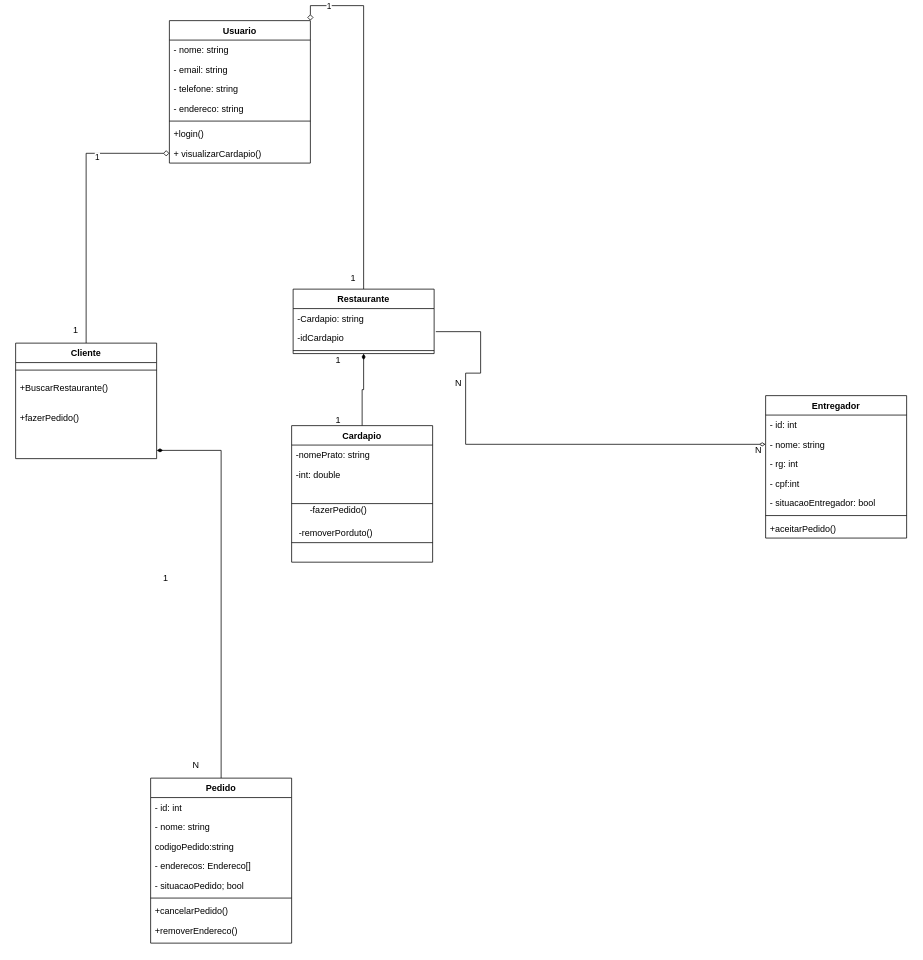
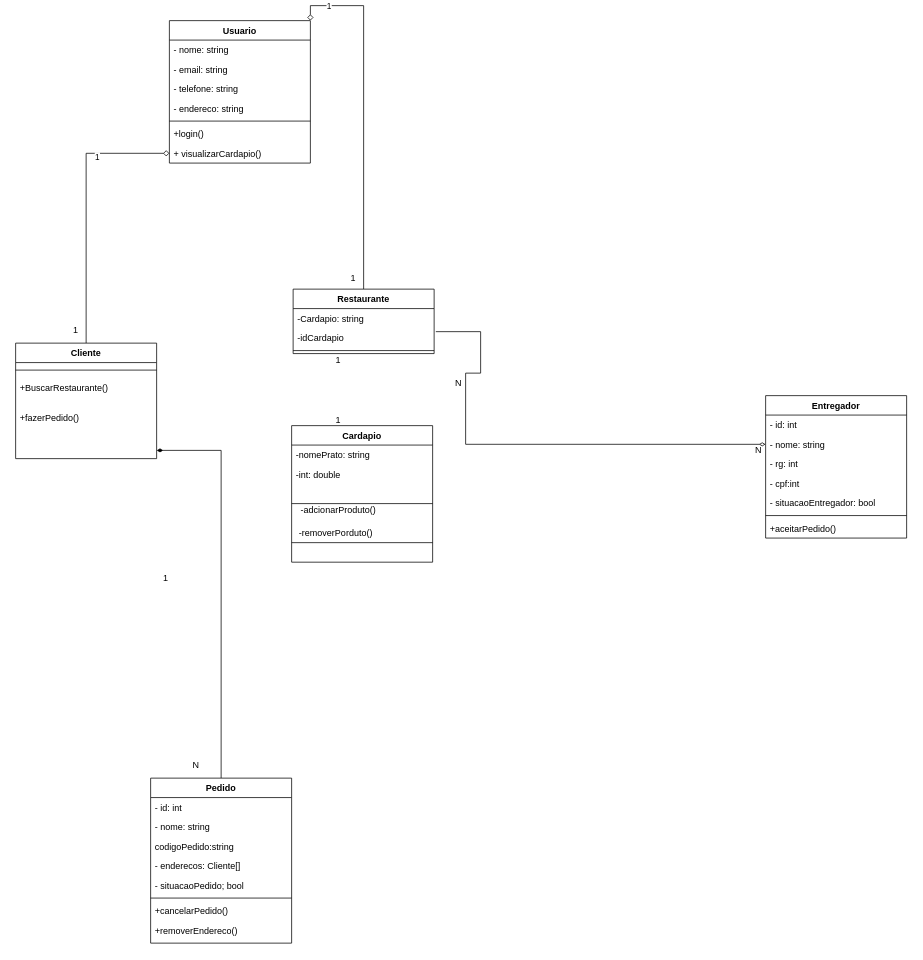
(363, 377) -> none
(308, 510) -> (308, 510)
(209, 866) -> (204, 866)
